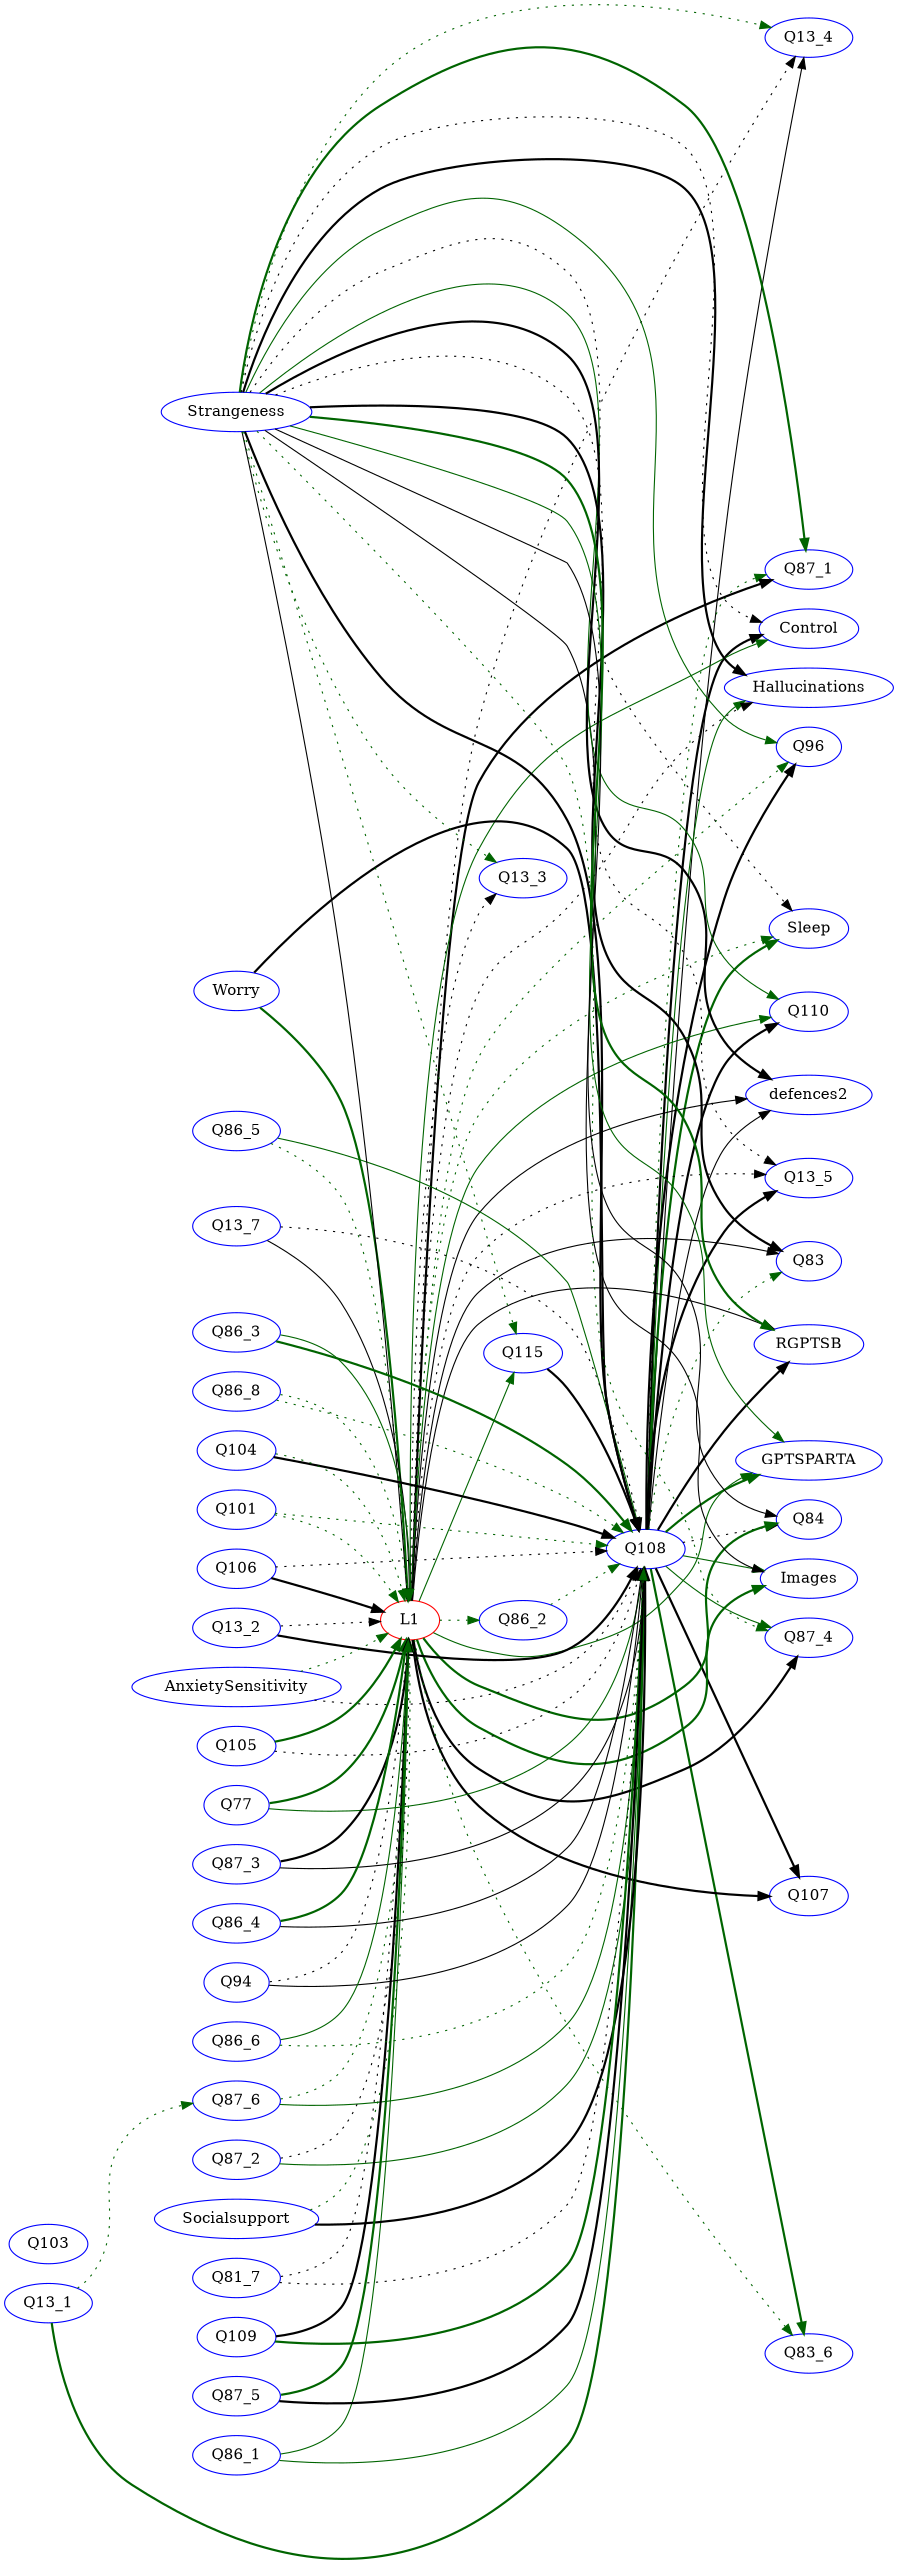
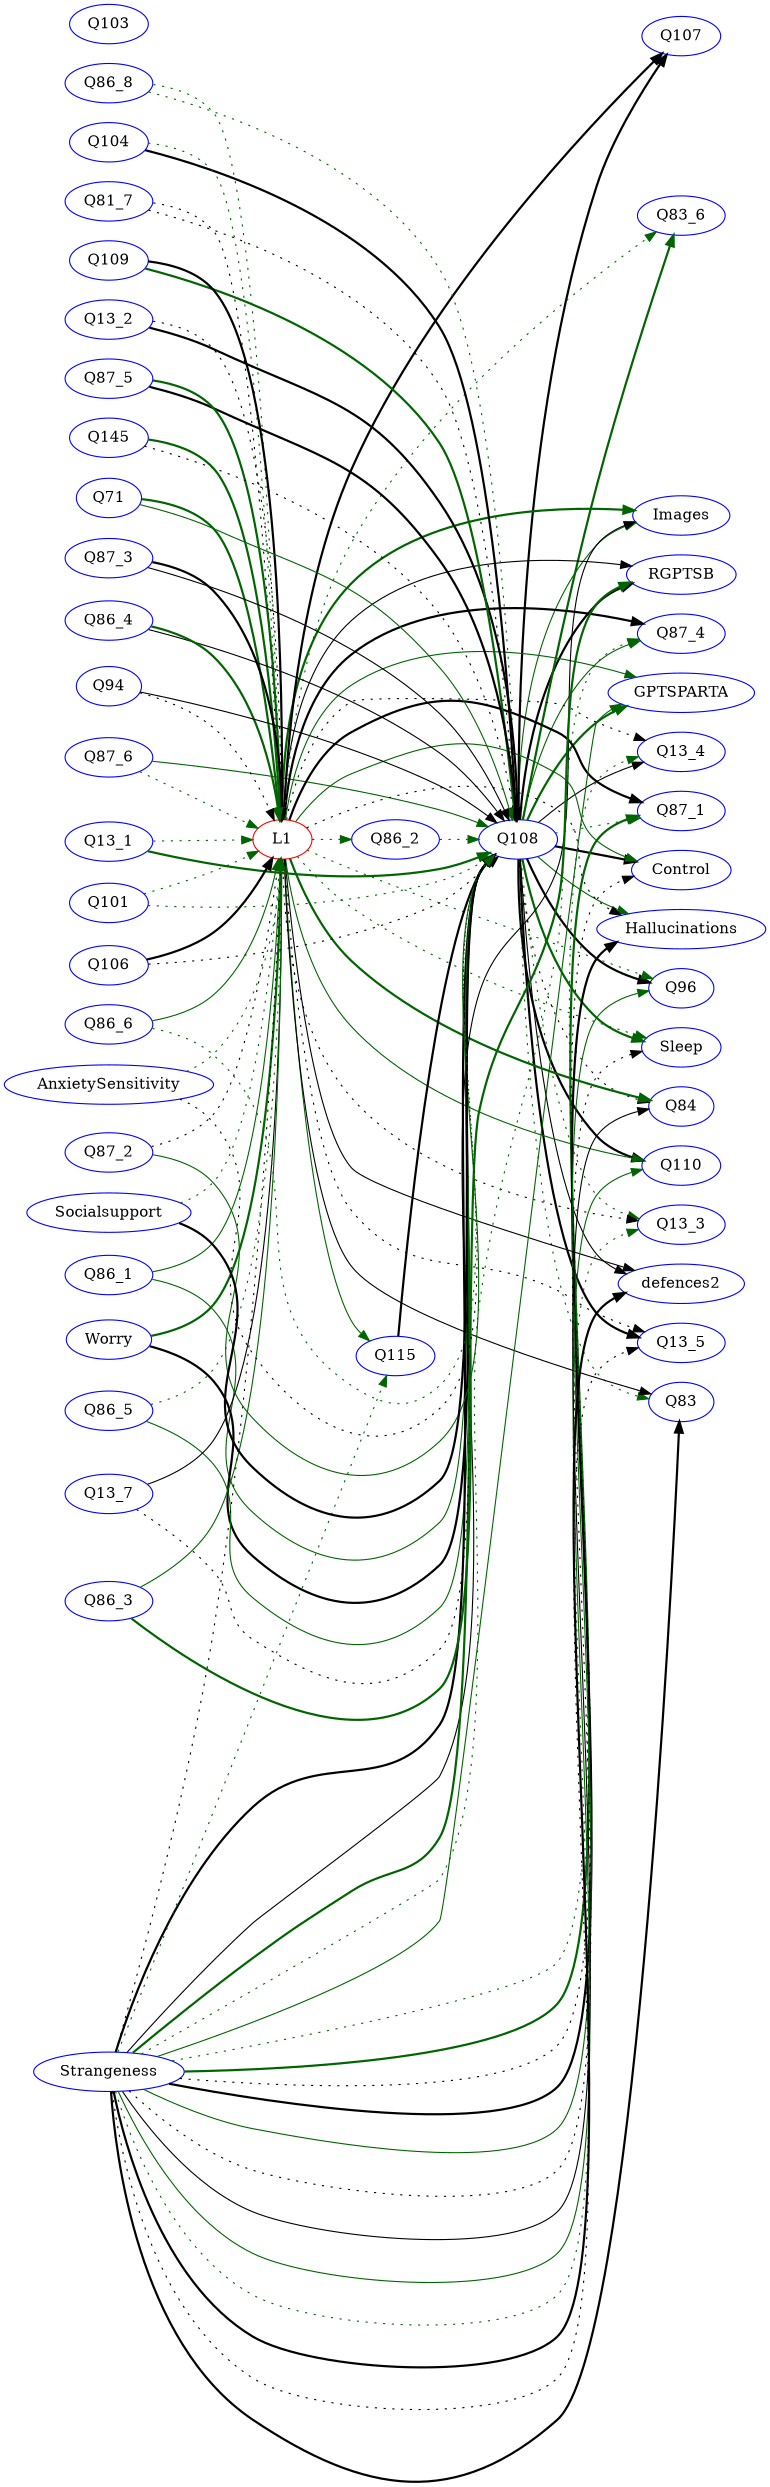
(347, 1007) -> (216, 1615)
none -> (556, 1088)
(237, 1746) -> (109, 438)
(237, 1805) -> (109, 498)
(109, 2183) -> (197, 841)
